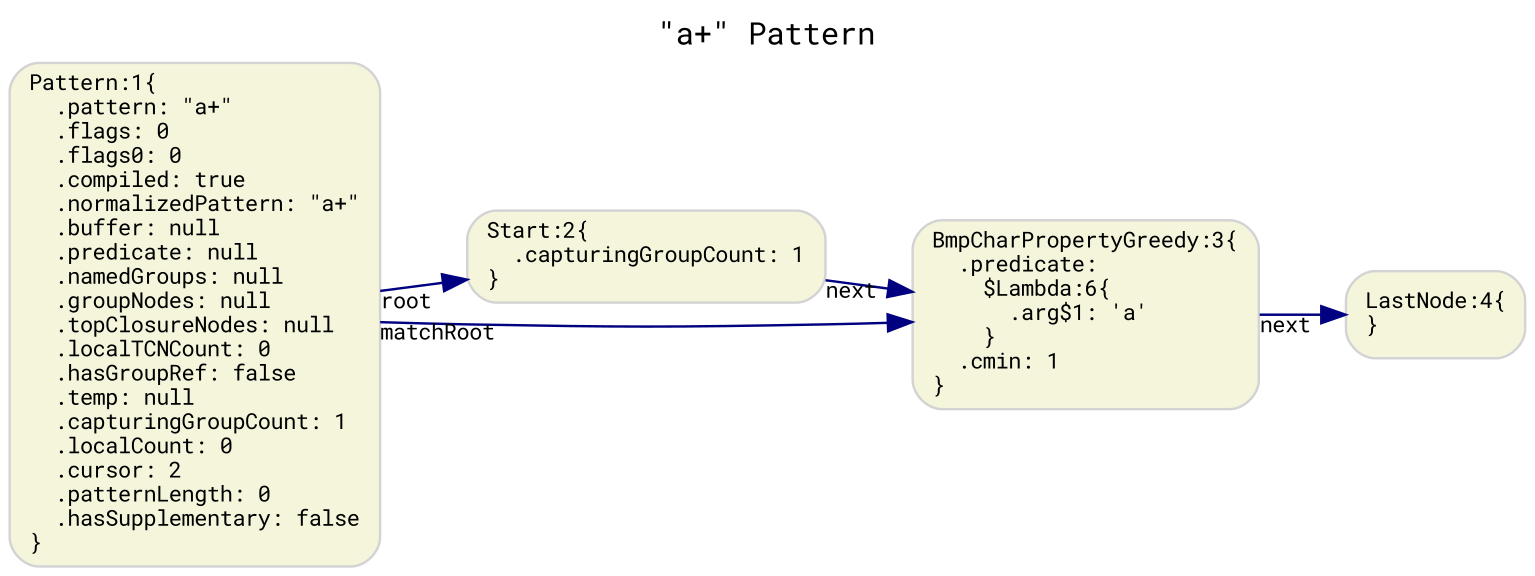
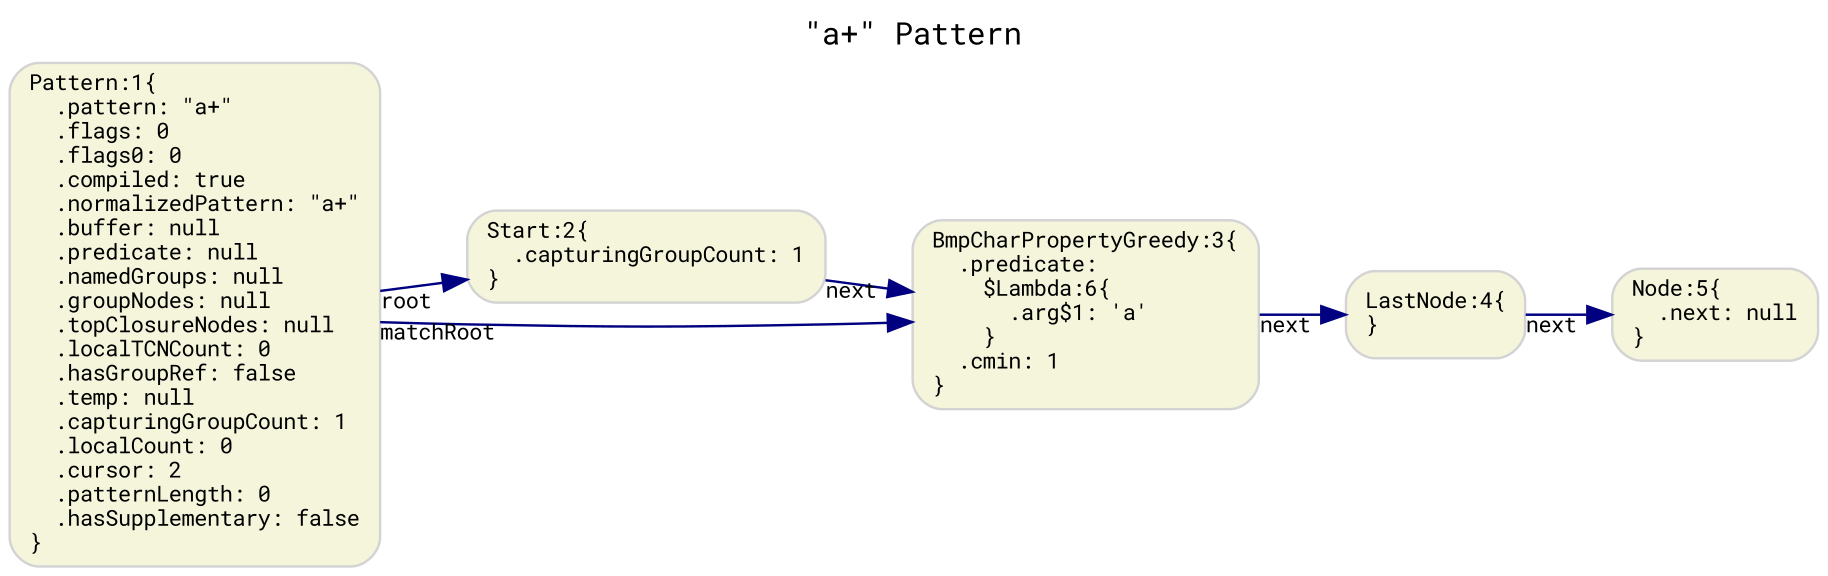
none -> (1715, 315)
